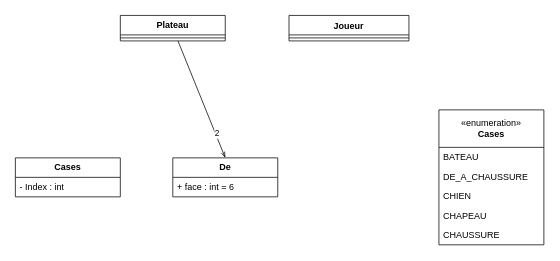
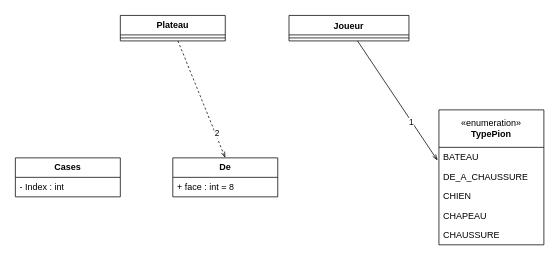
(196, 85) -> (196, 85)
none -> (397, 100)
(492, 129) -> (492, 129)
(210, 188) -> (210, 188)
